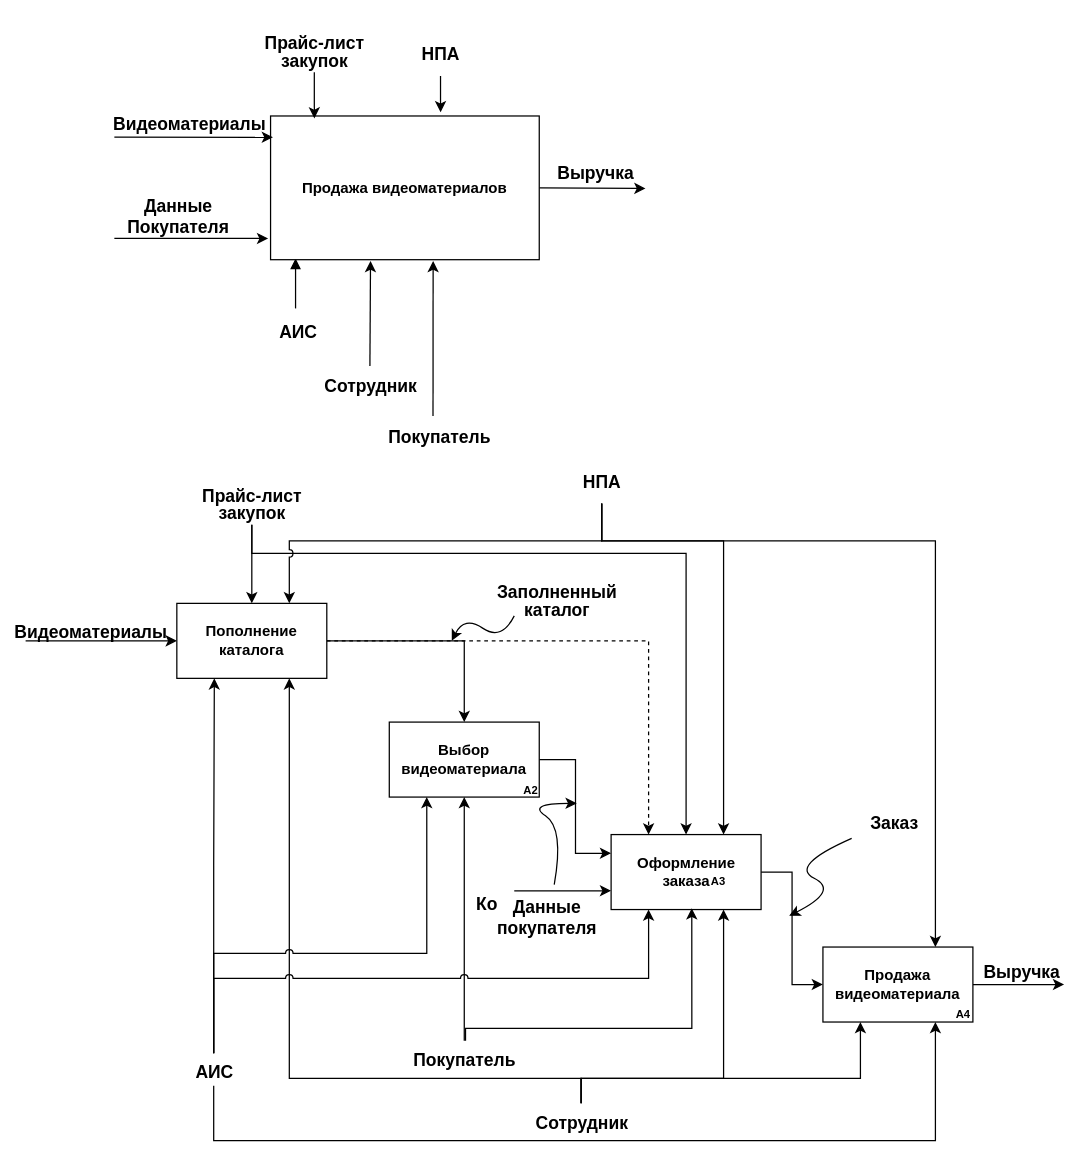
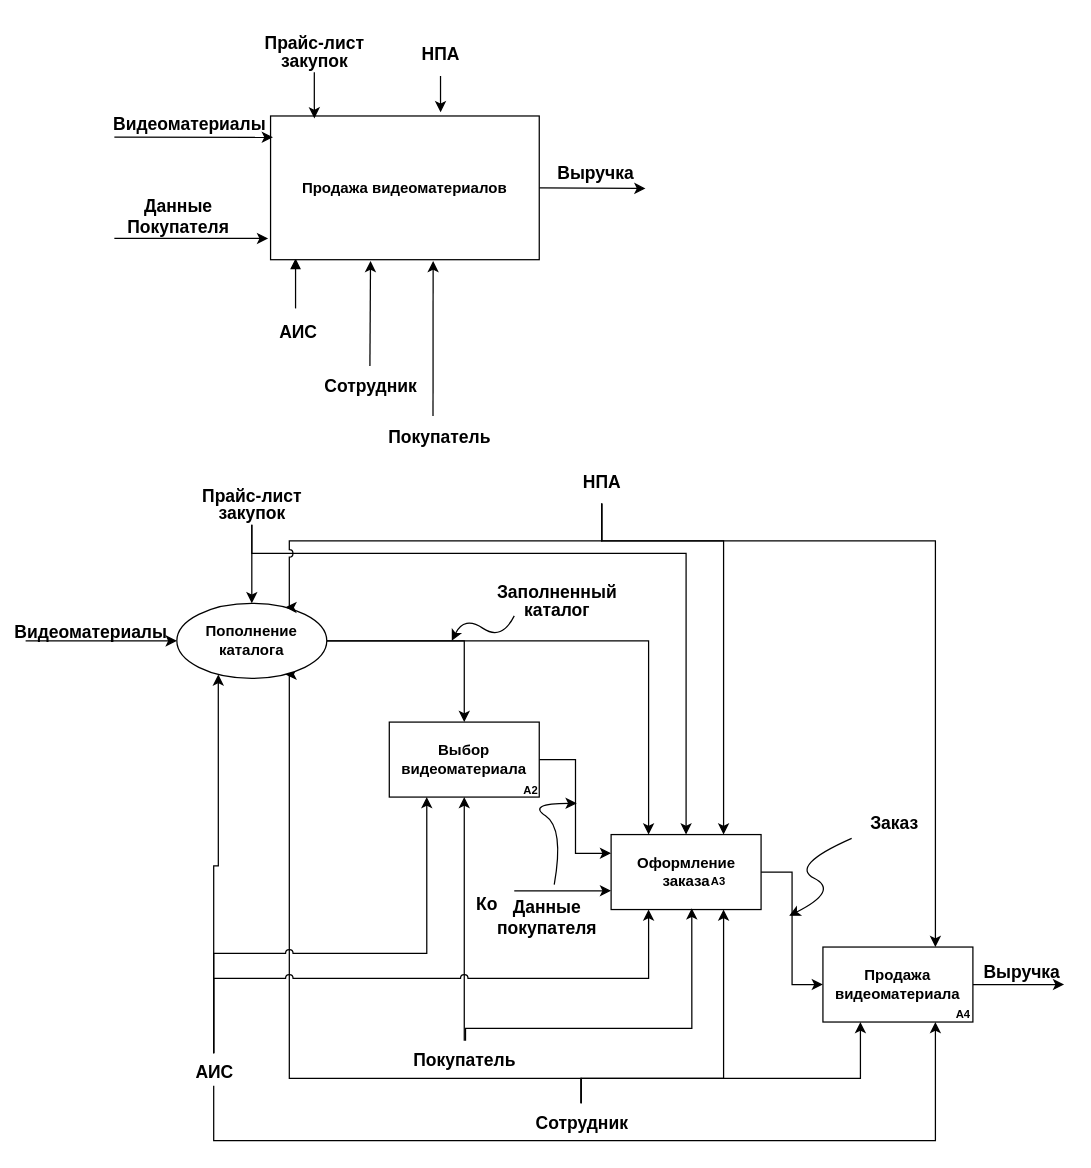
(252, 641) -> (252, 641)
(649, 643) -> (649, 643)
